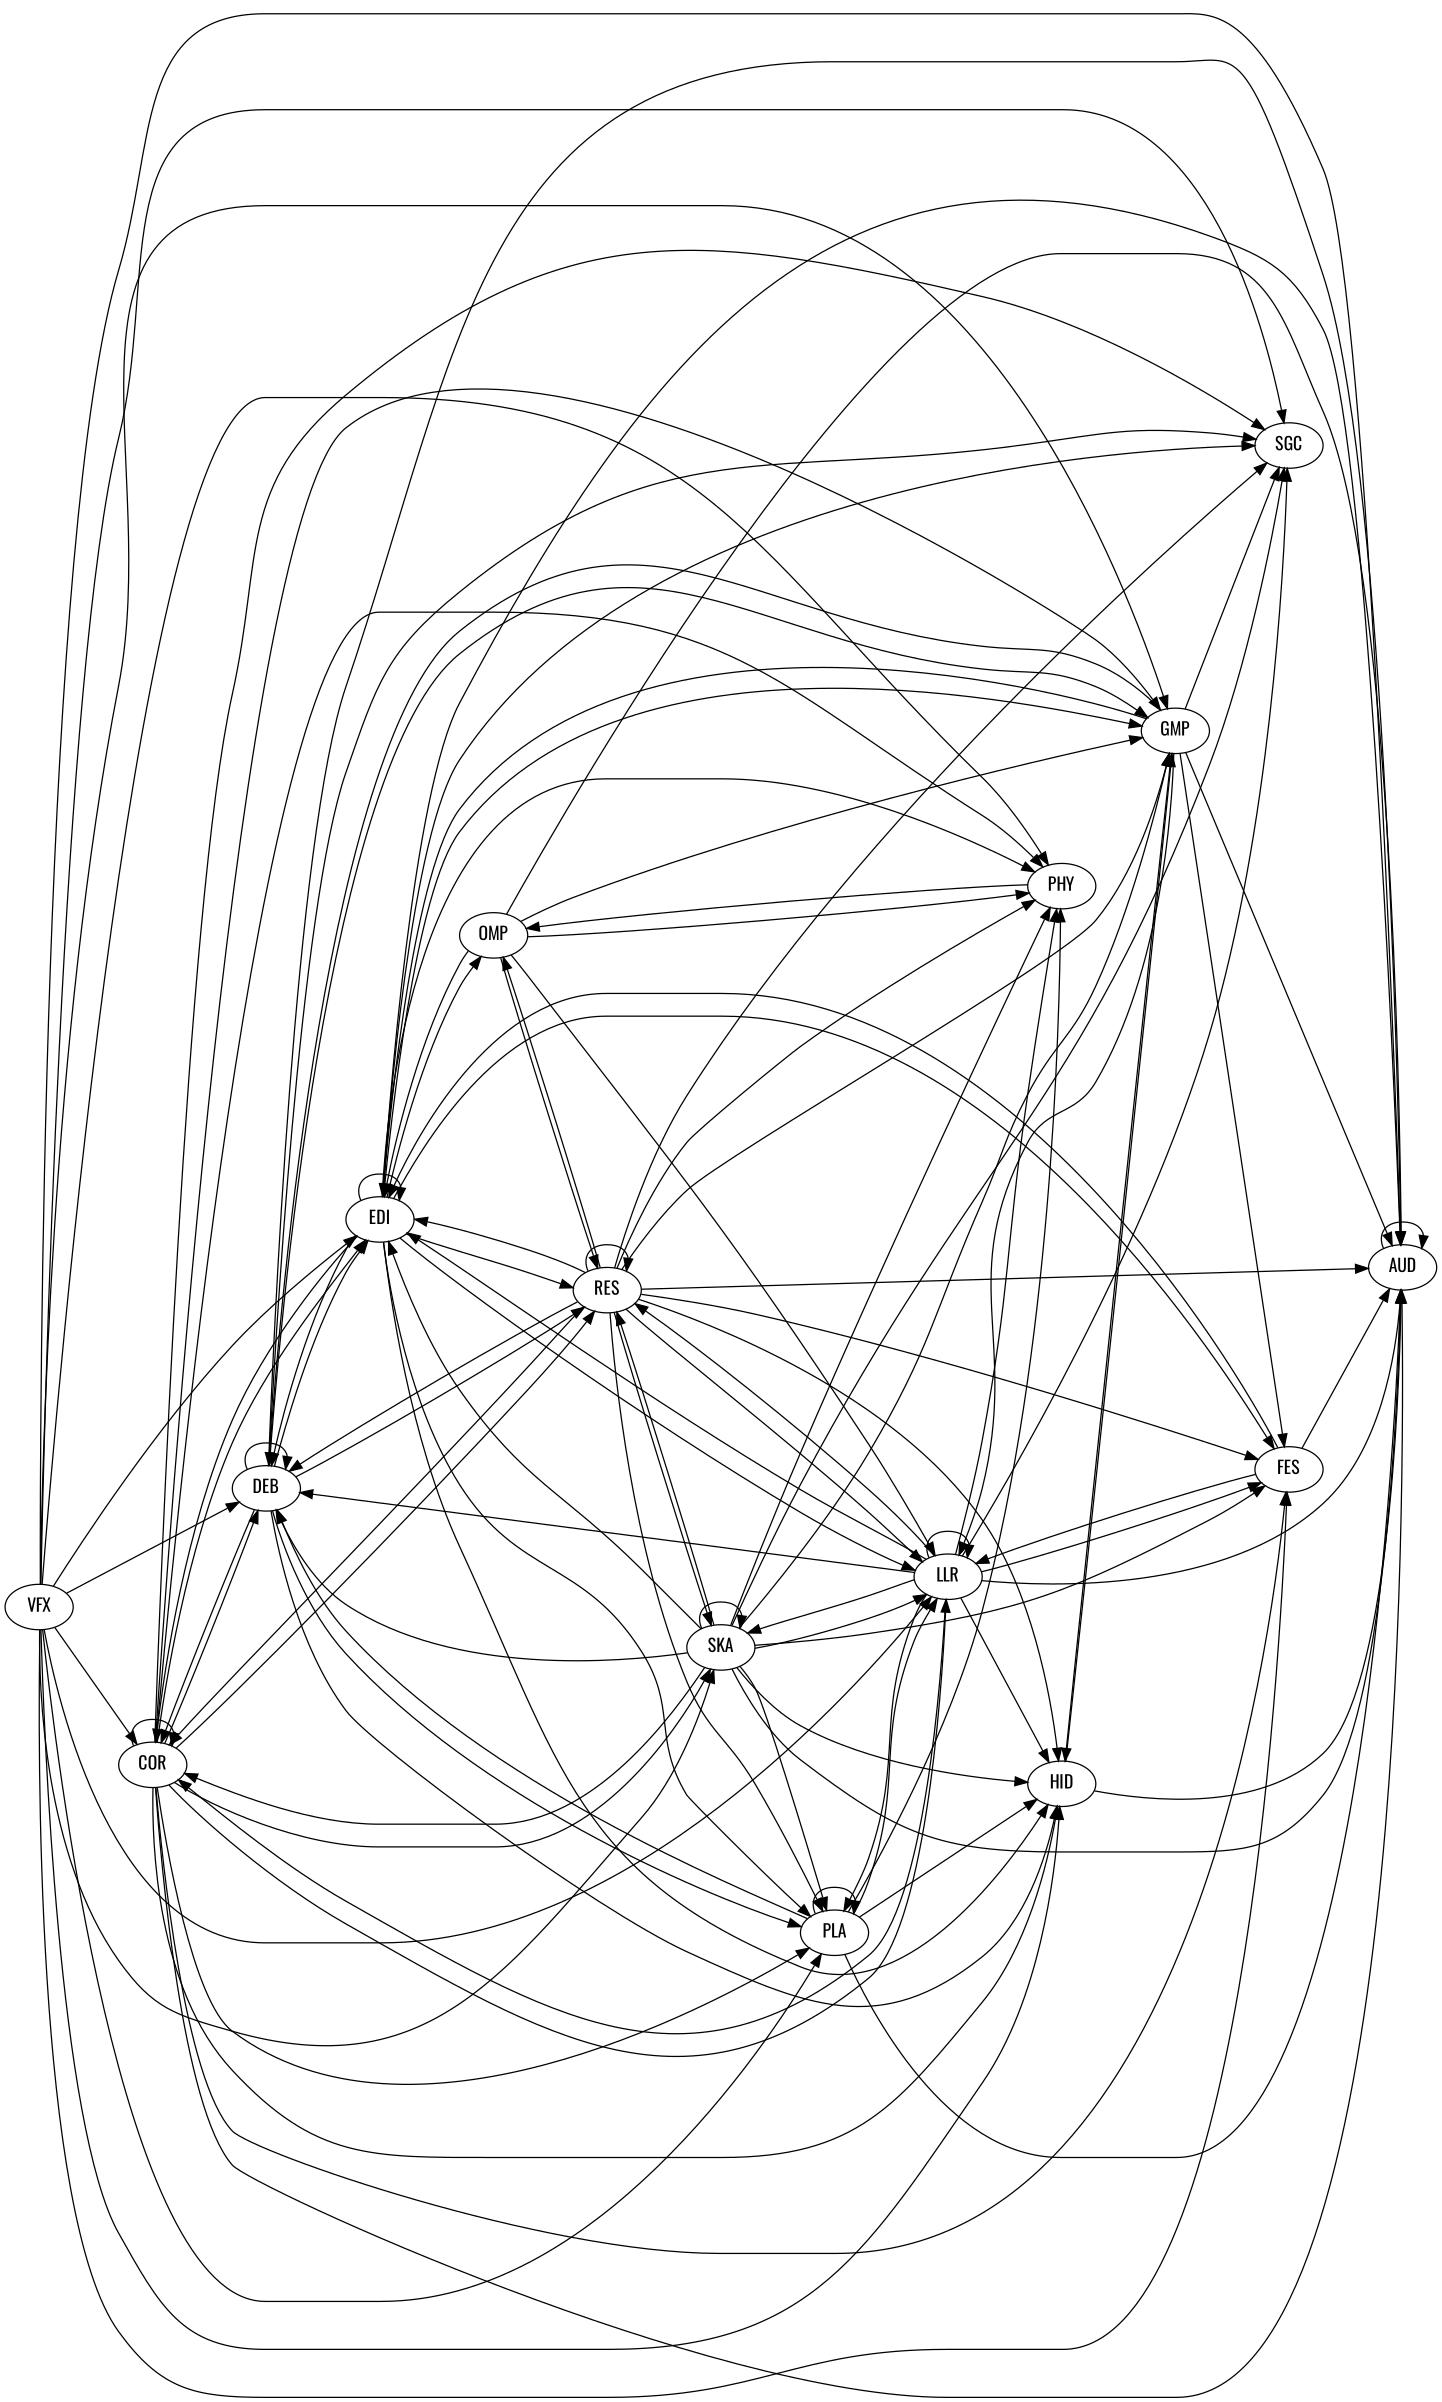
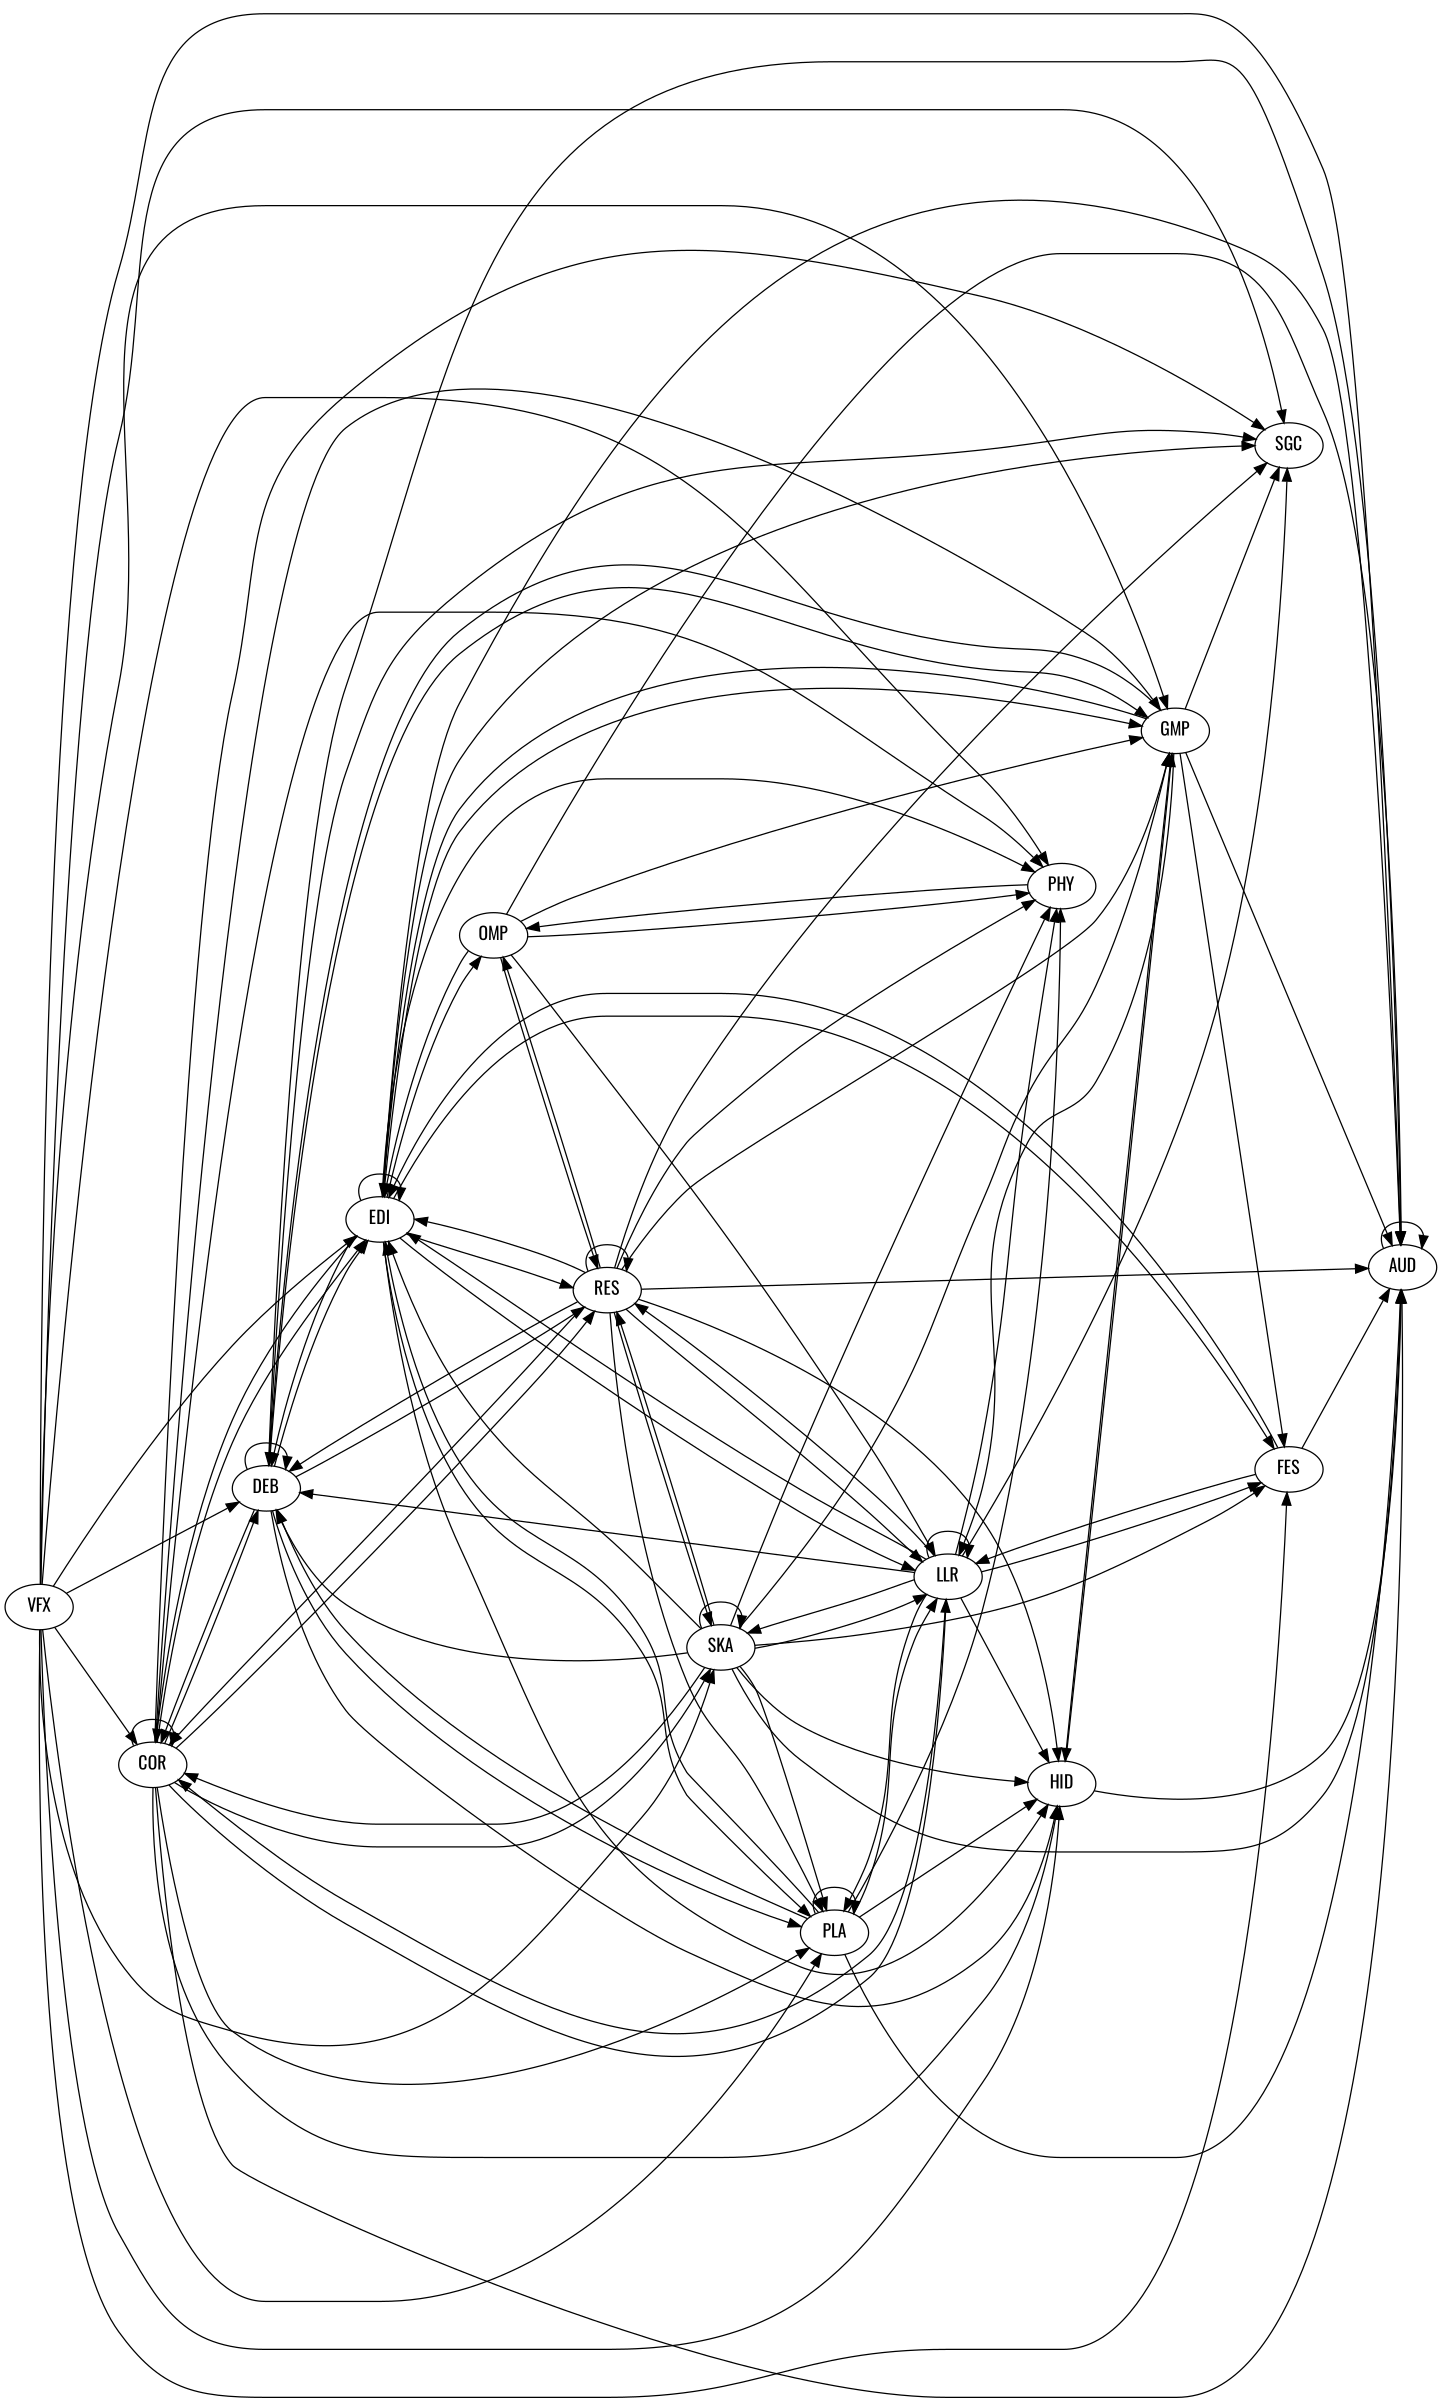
(1039, 1102) -> none
(946, 1363) -> none
(1265, 1542) -> none
none -> (601, 1581)
(445, 1935) -> none
(820, 2253) -> none
